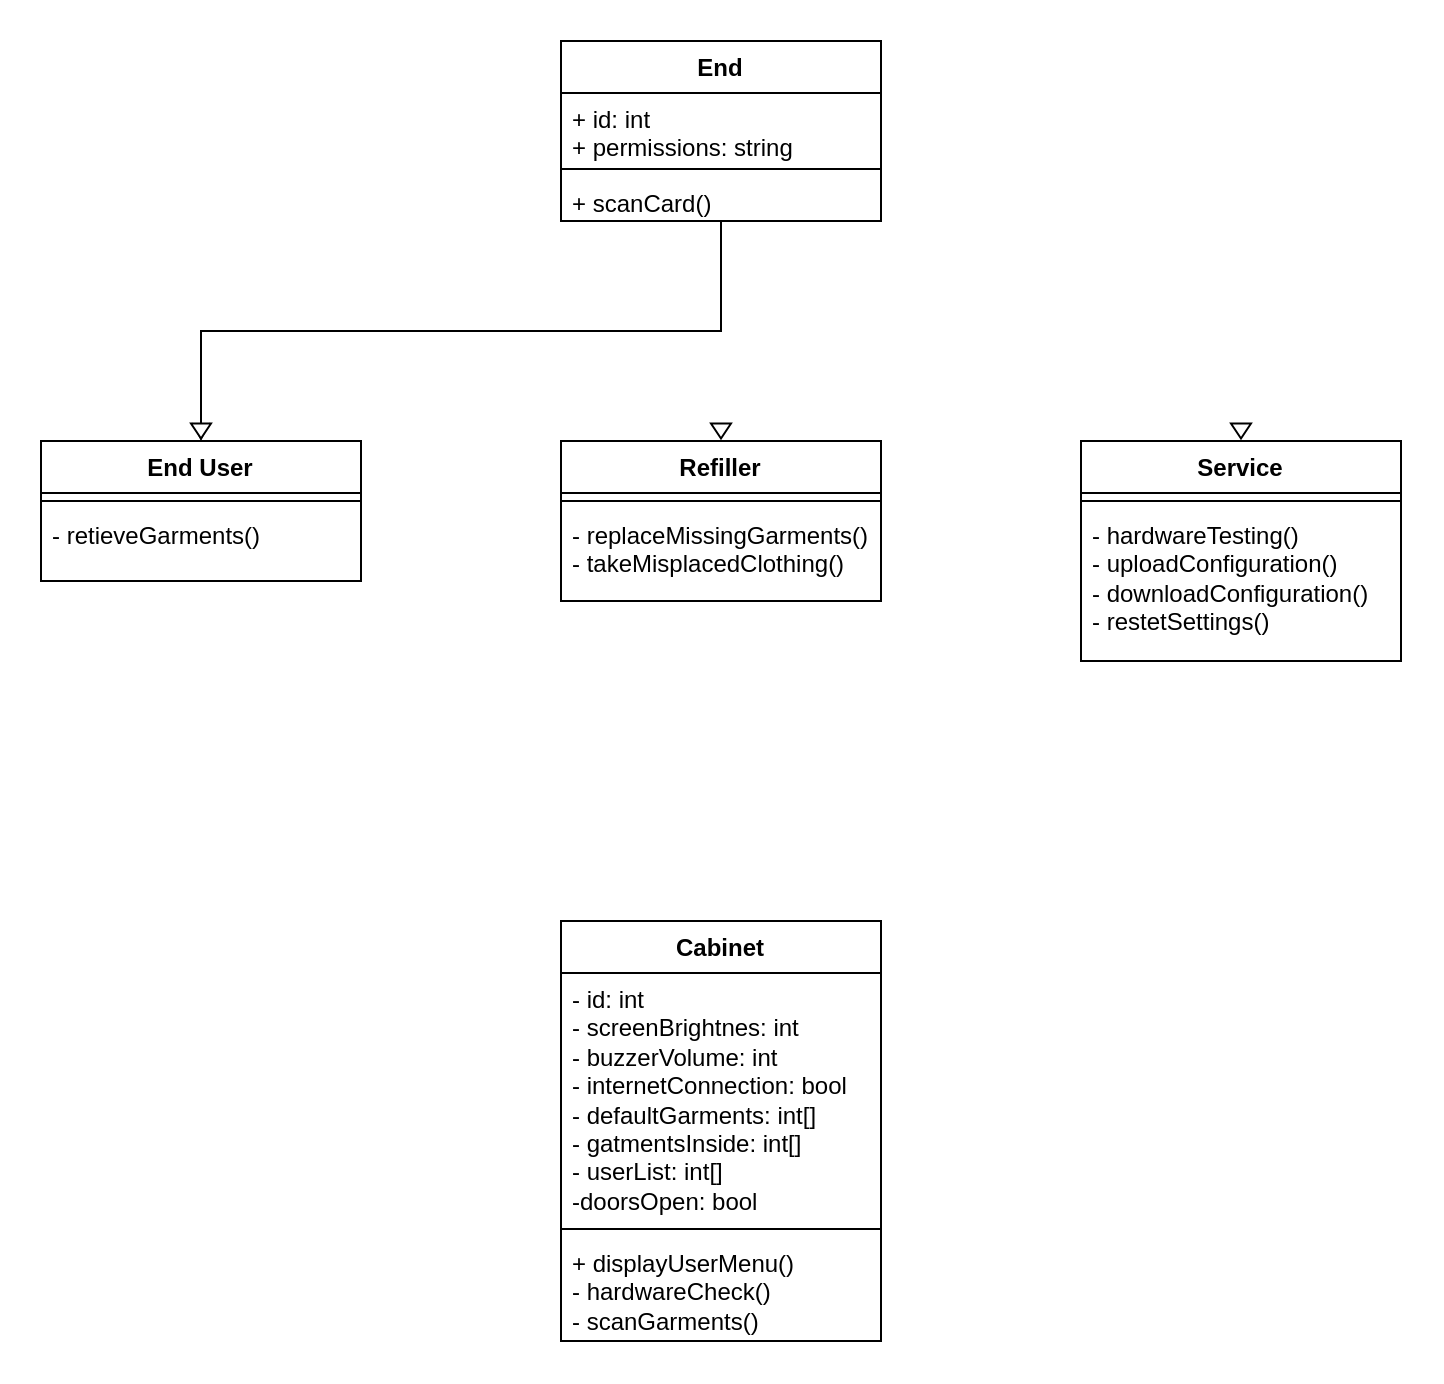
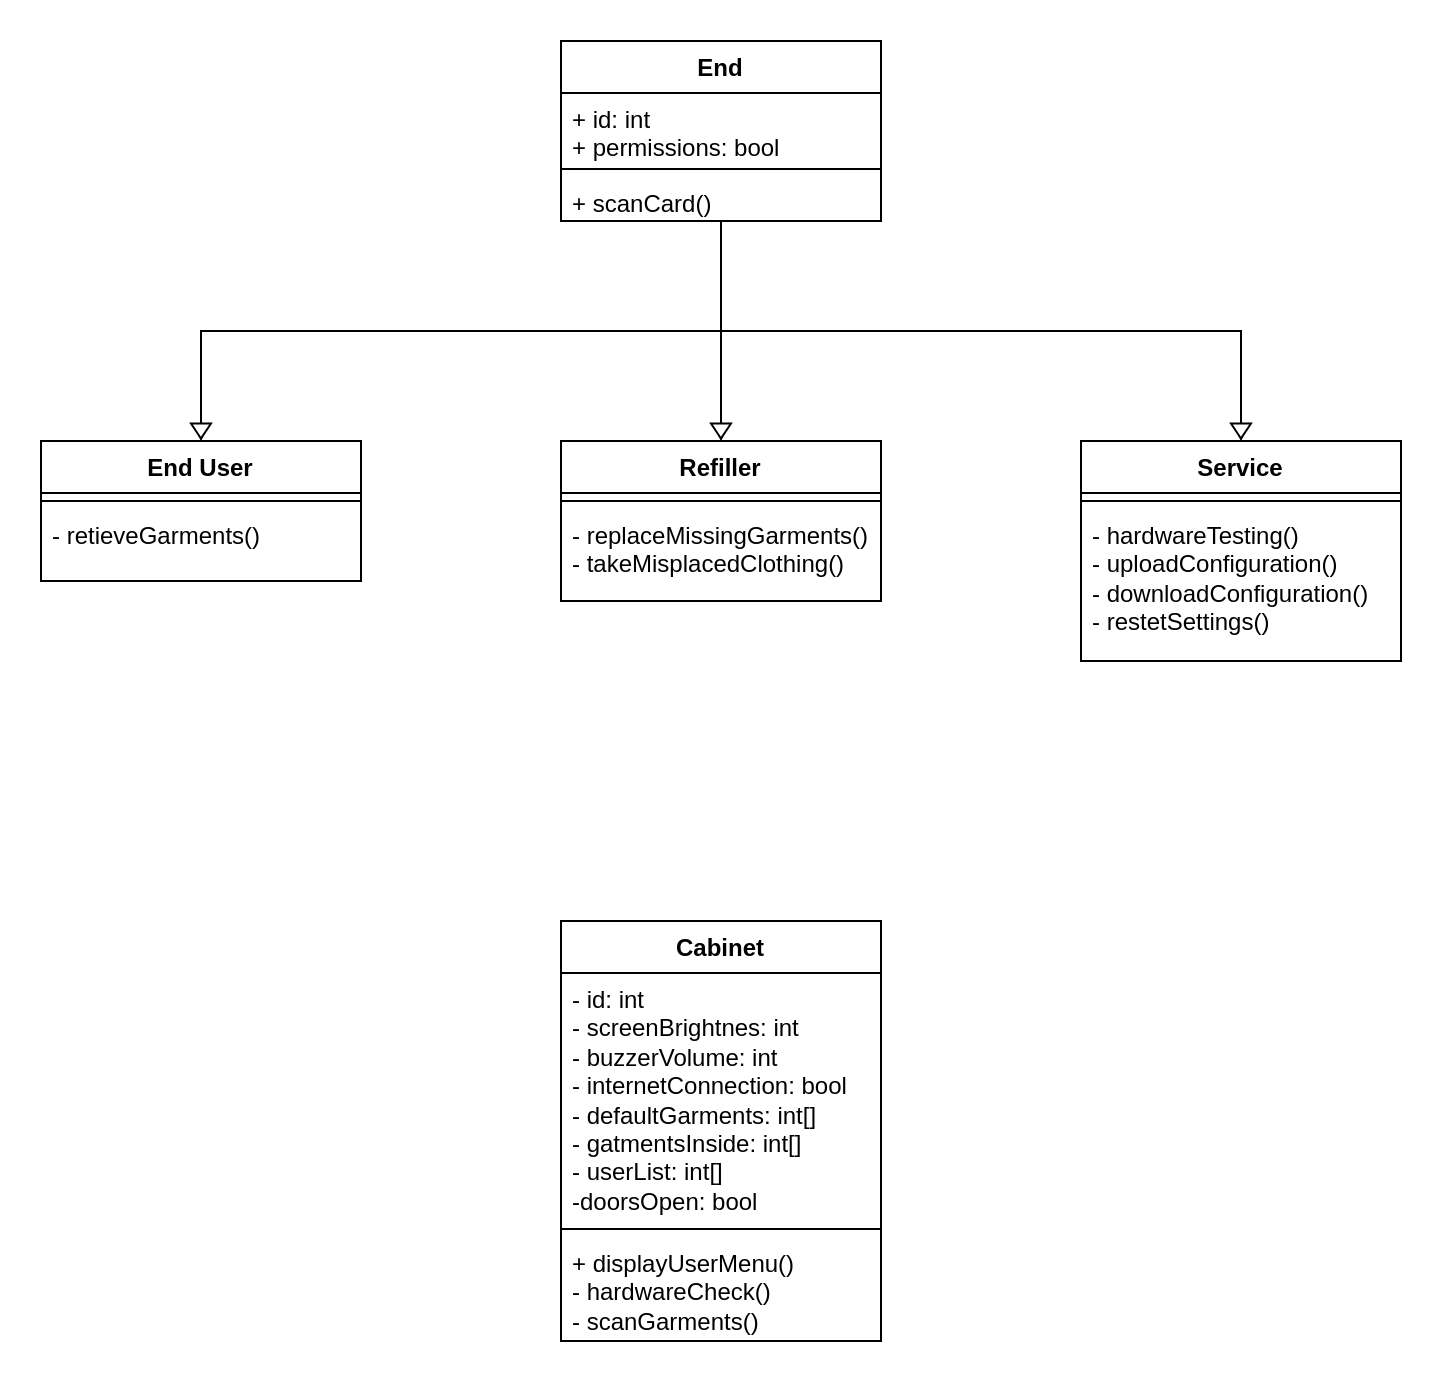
(695, 136) -> (682, 136)
none -> (1029, 331)
none -> (721, 379)
